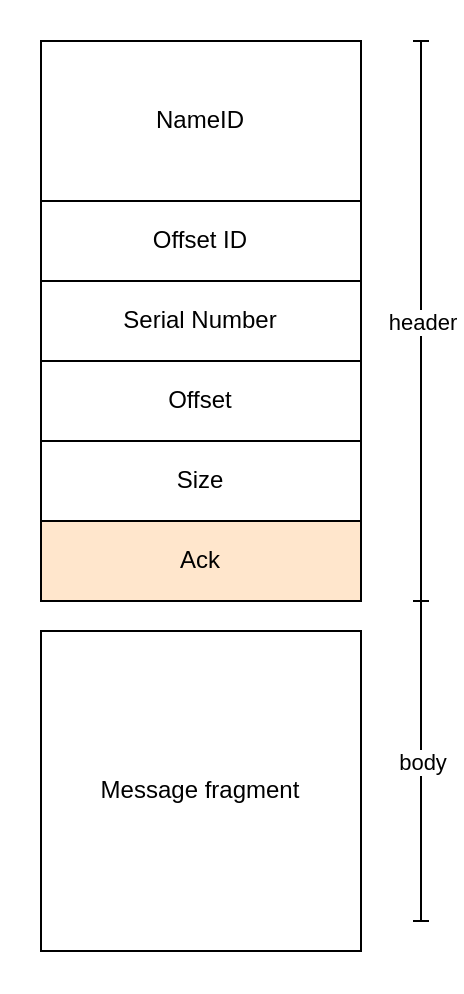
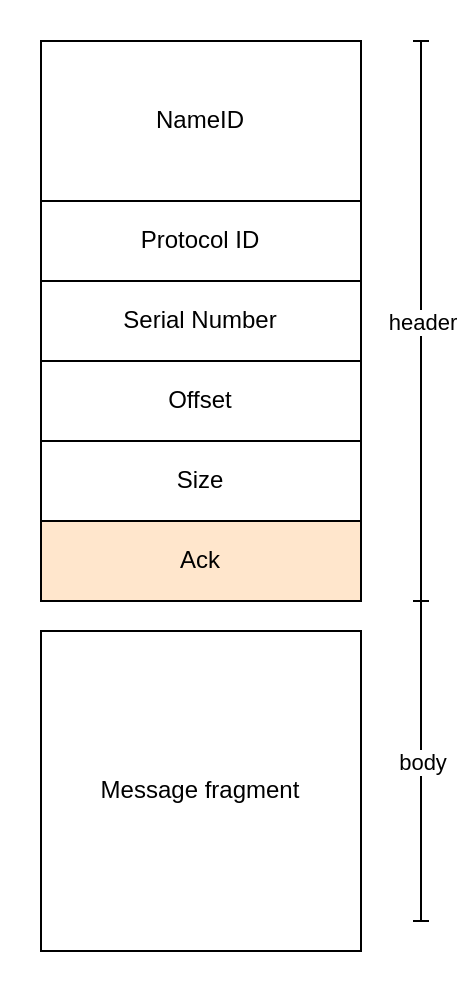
(201, 241) -> (201, 241)
